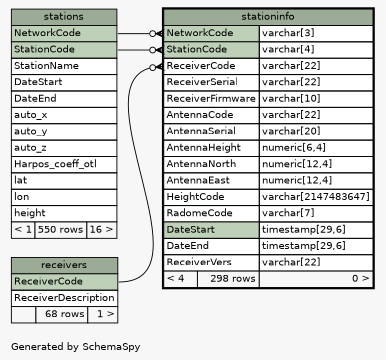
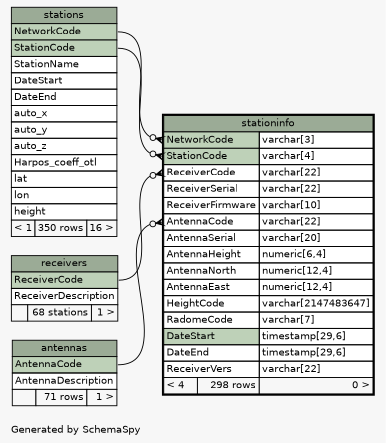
(61, 230) -> (61, 228)
(65, 314) -> (60, 312)
none -> (64, 373)
